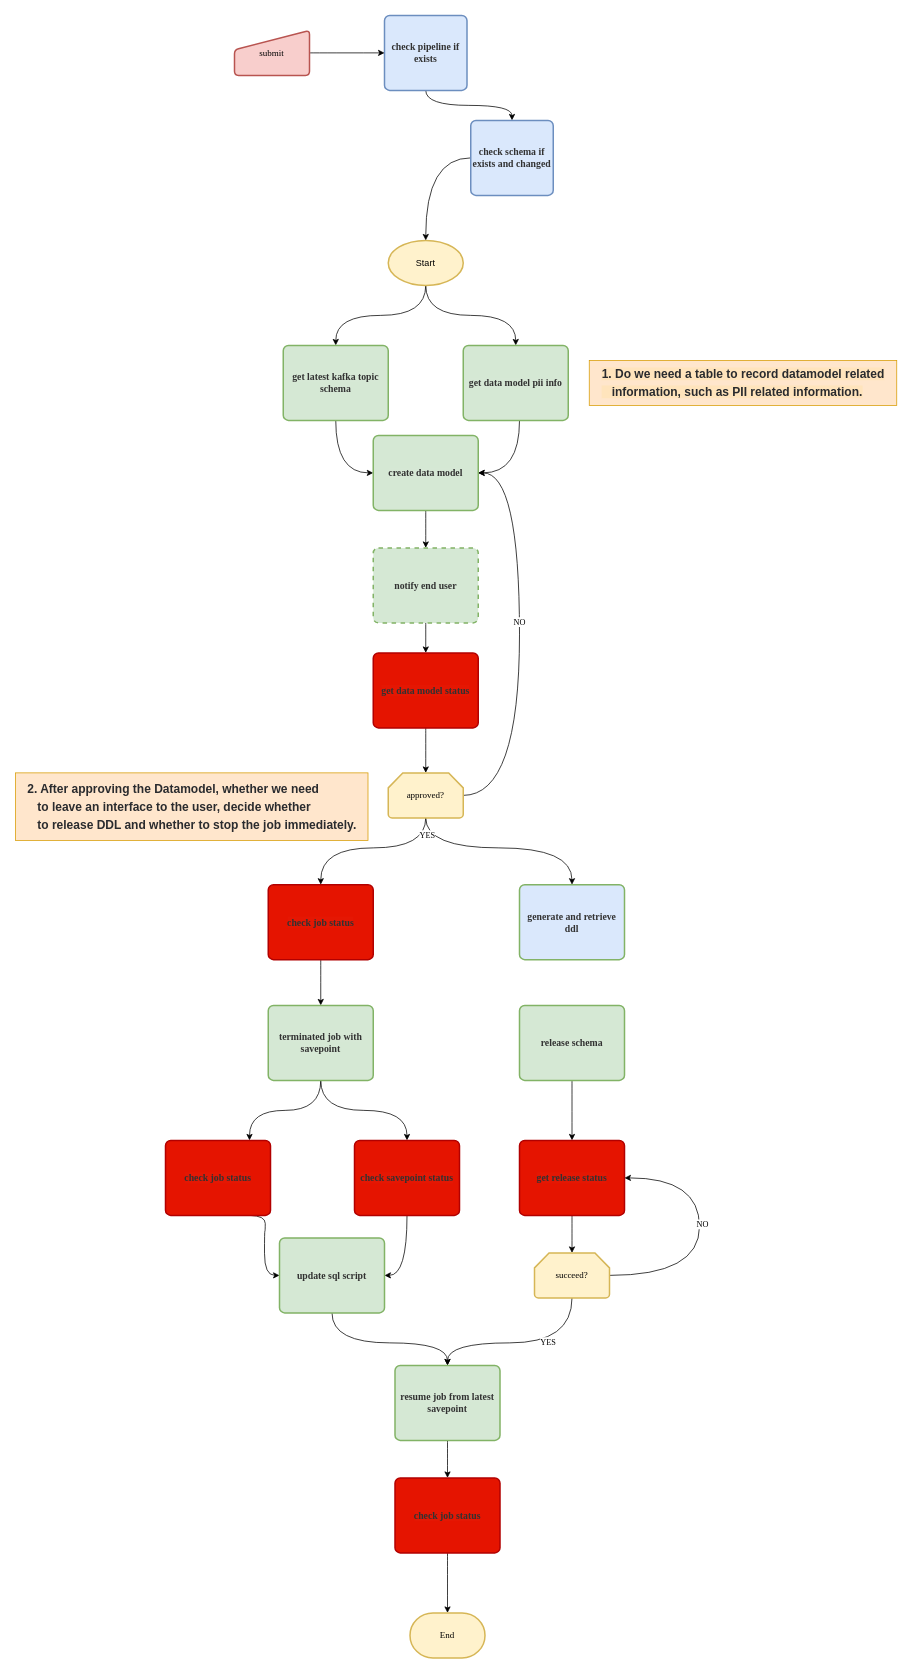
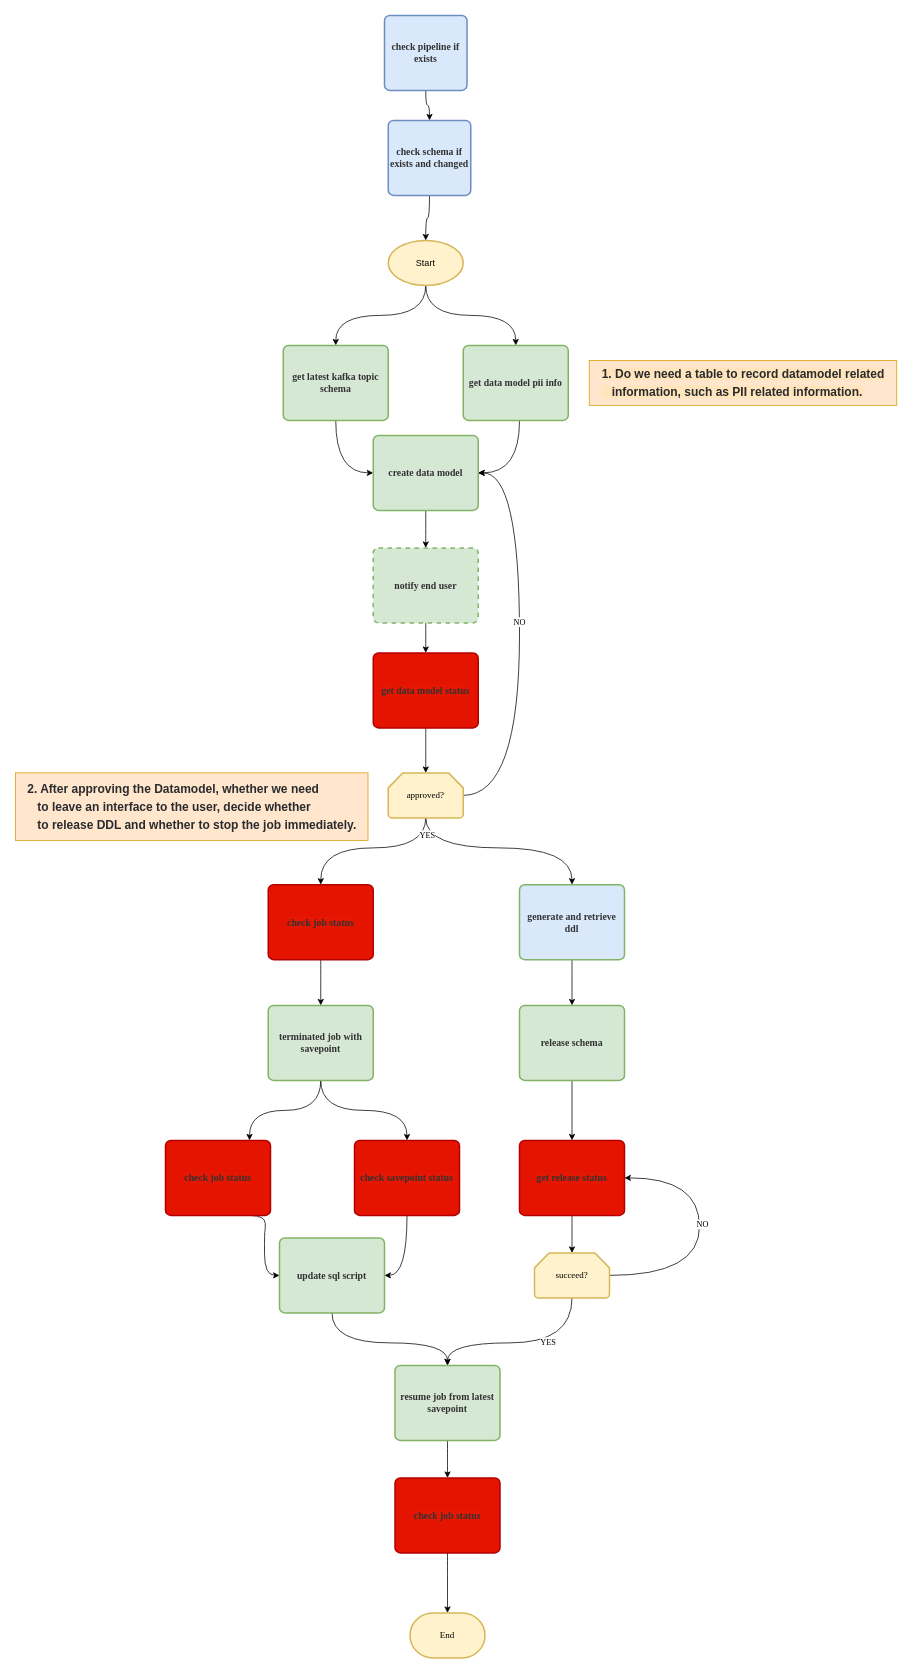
(272, 53) -> none
(378, 53) -> none
(512, 158) -> (429, 158)
none -> (572, 998)
